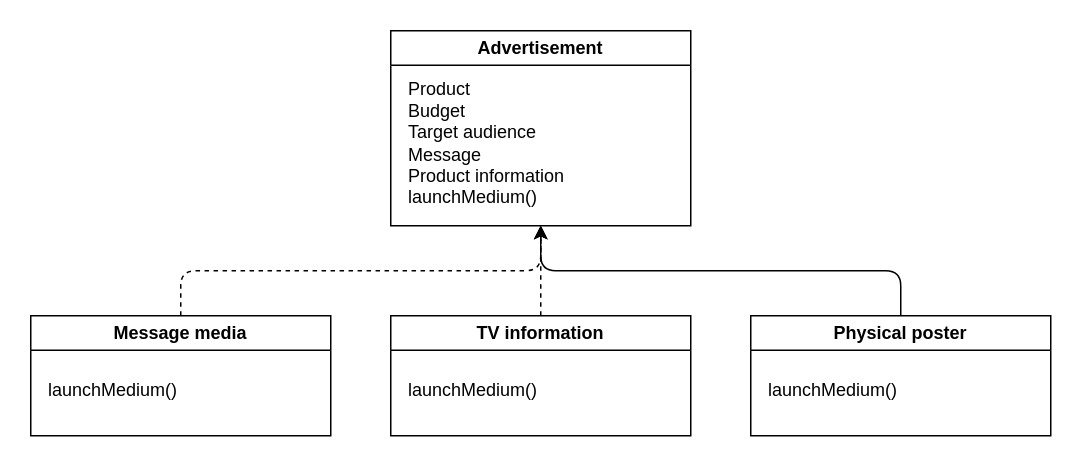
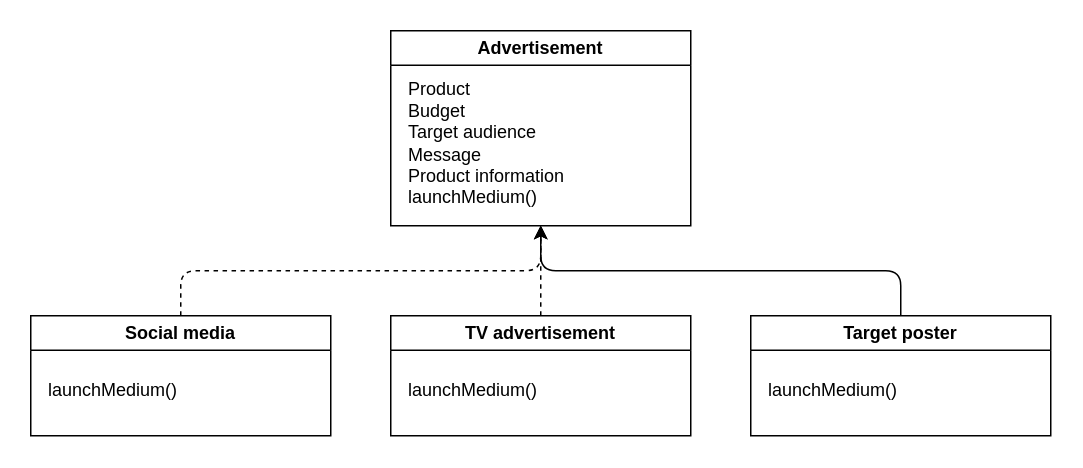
(181, 334) -> (181, 334)
(541, 334) -> (541, 334)
(901, 334) -> (901, 334)
